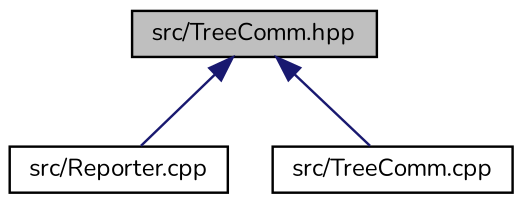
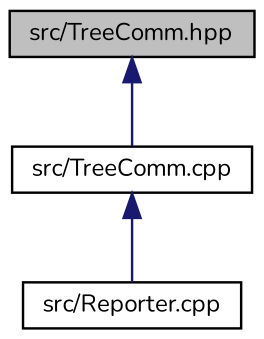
(178, 110) -> (132, 250)
